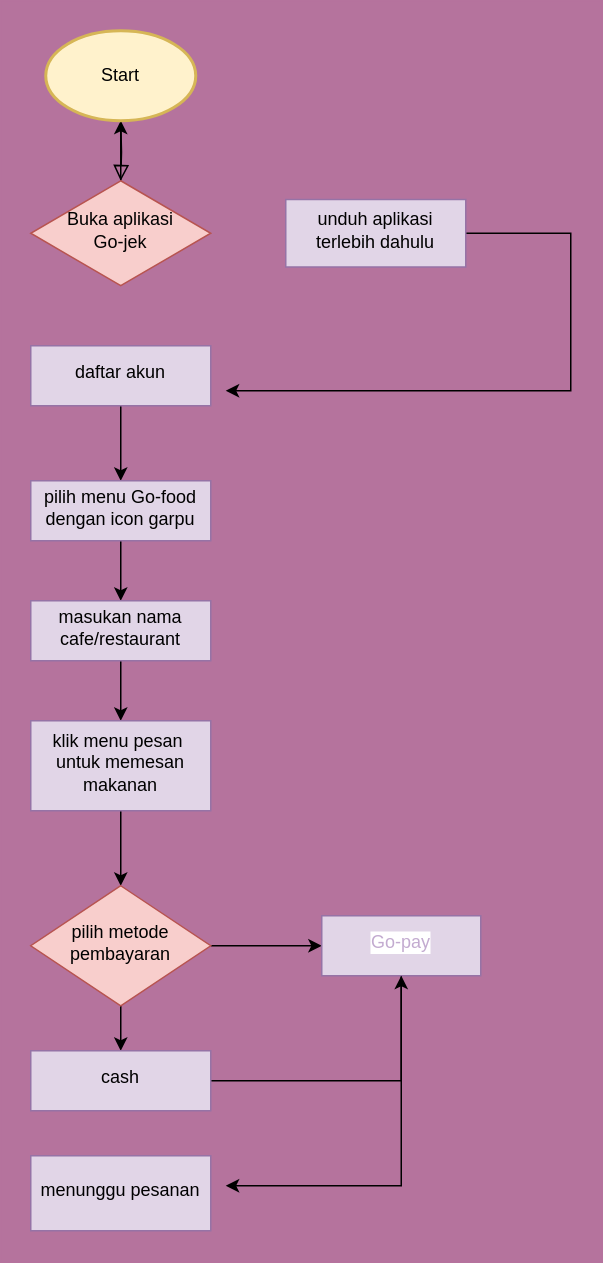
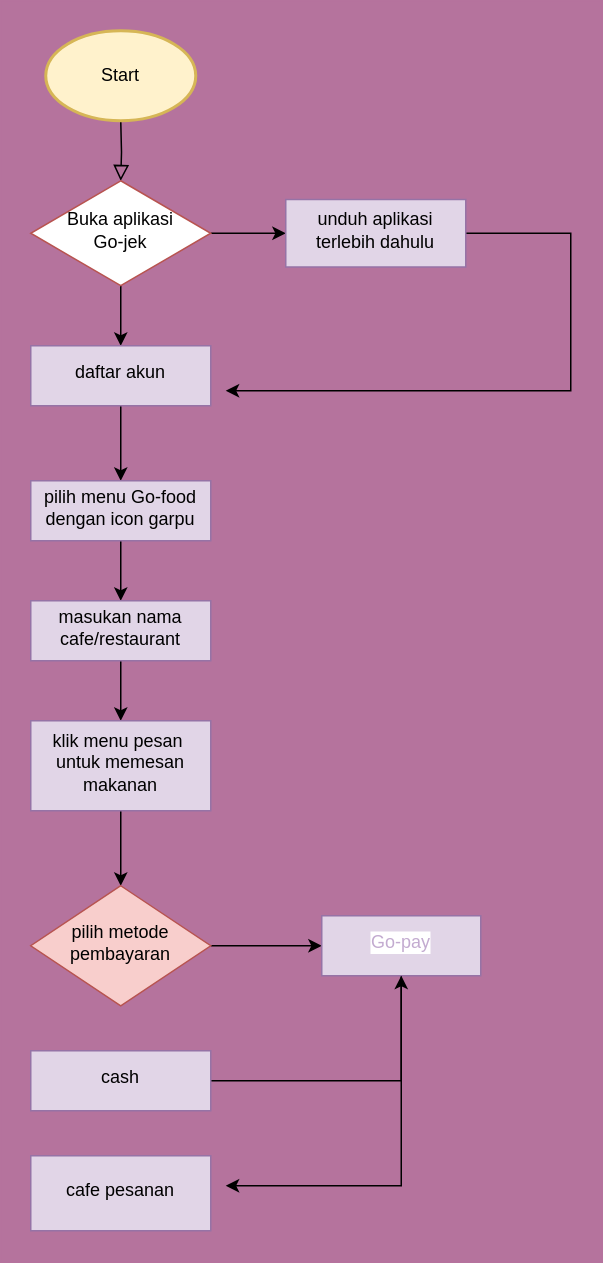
(121, 172) -> (121, 311)
(121, 233) -> (121, 233)
none -> (243, 233)
(121, 1034) -> none
(121, 1190) -> (121, 1190)
